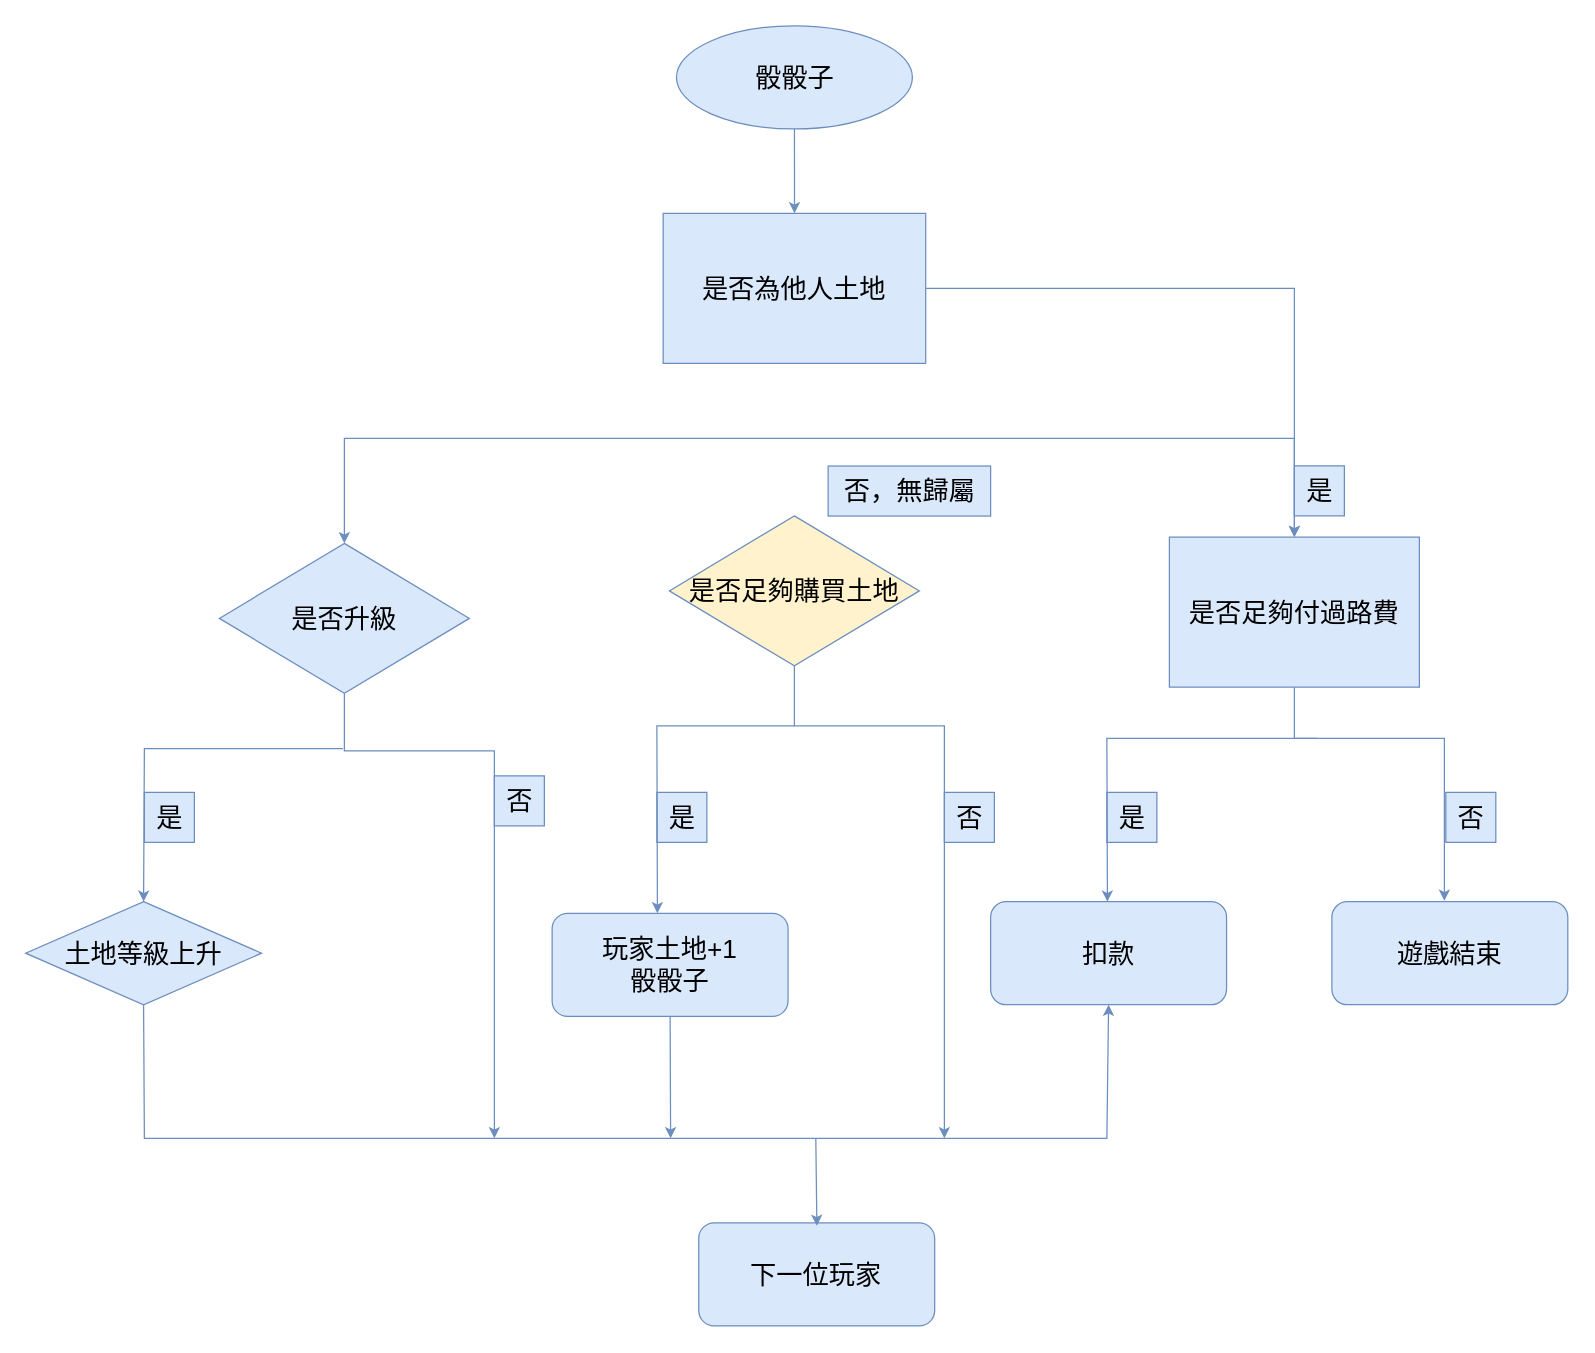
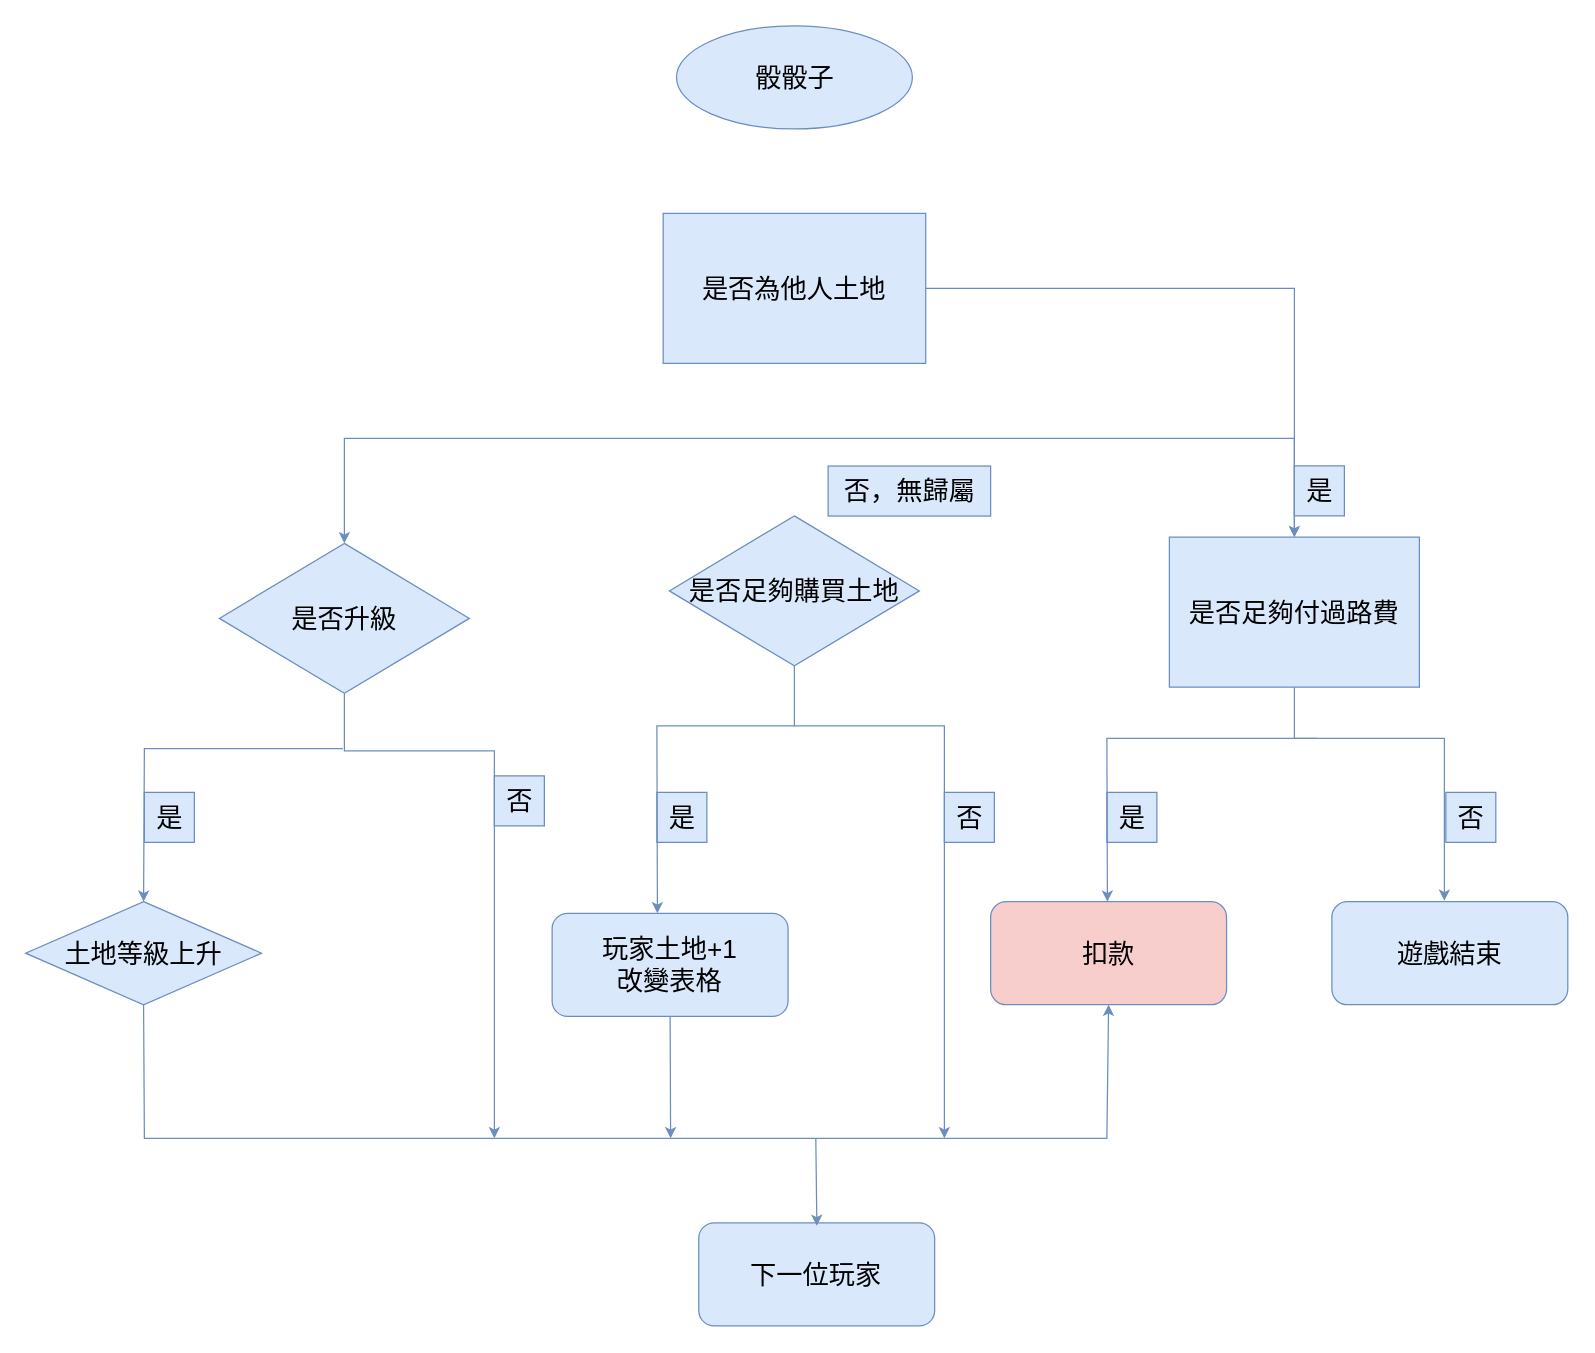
(794, 167) -> none
(1294, 529) -> (1294, 529)
(794, 591) -> (794, 591)
(1109, 953) -> (1109, 953)
(670, 964) -> (670, 964)
